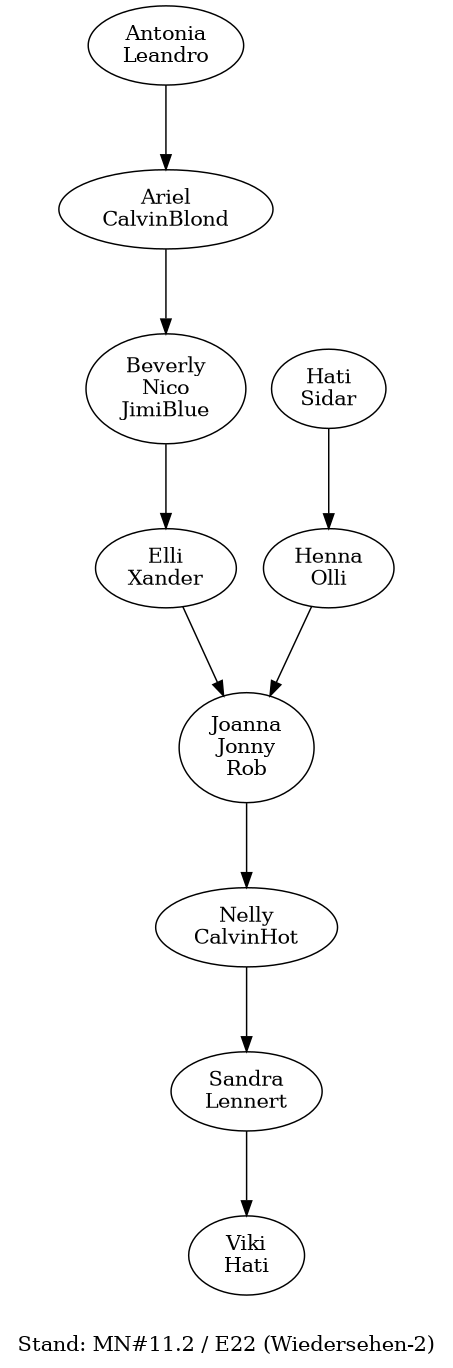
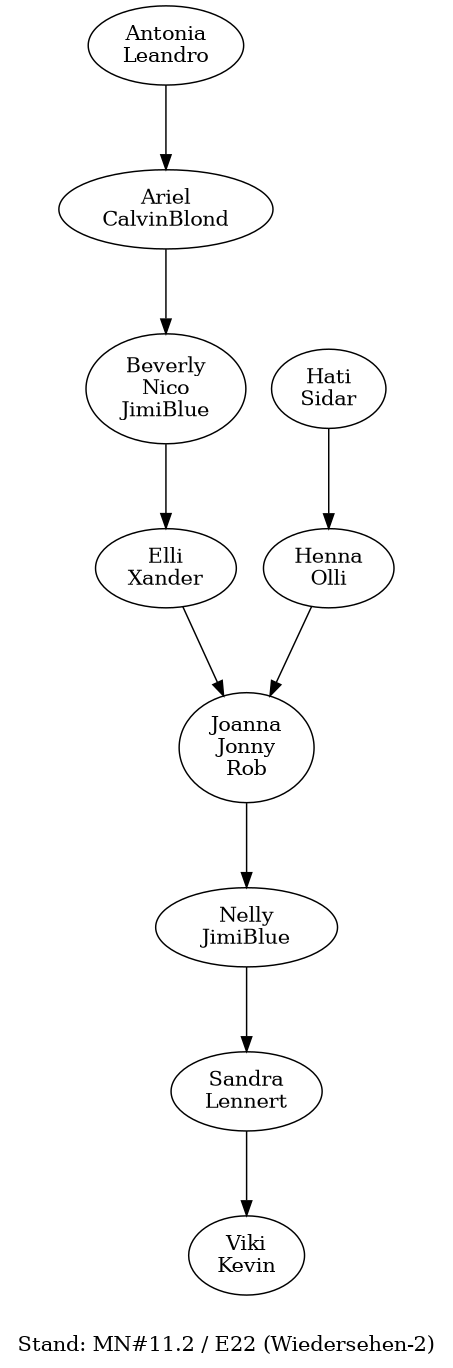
(247, 927) -> (247, 927)
(247, 1255) -> (247, 1255)
